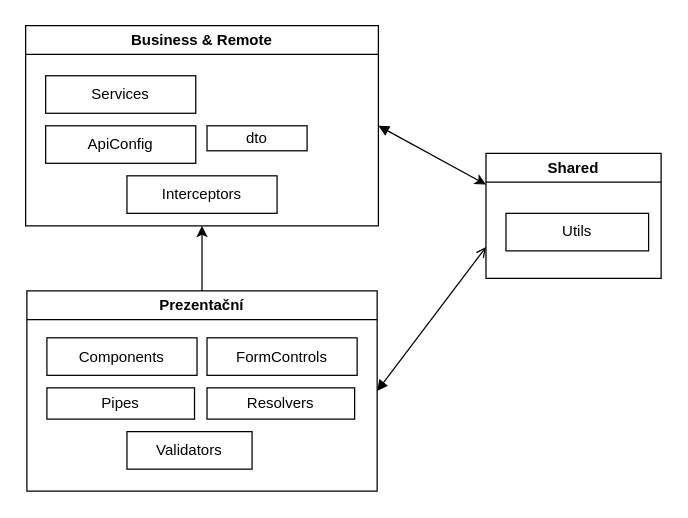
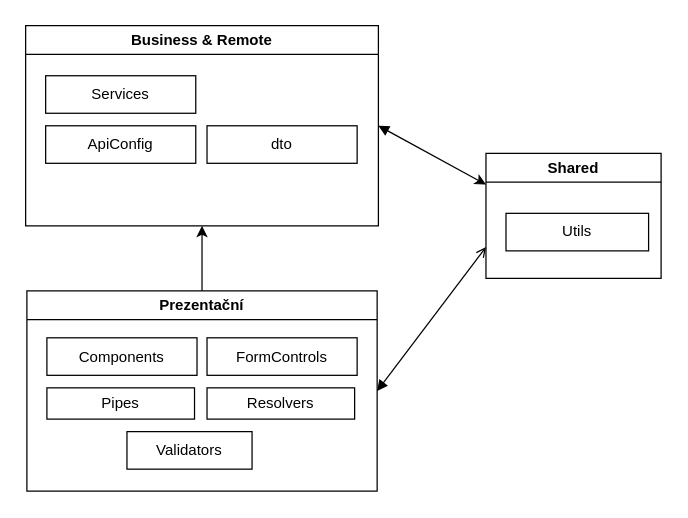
(257, 138) -> (282, 144)
(202, 194) -> none
